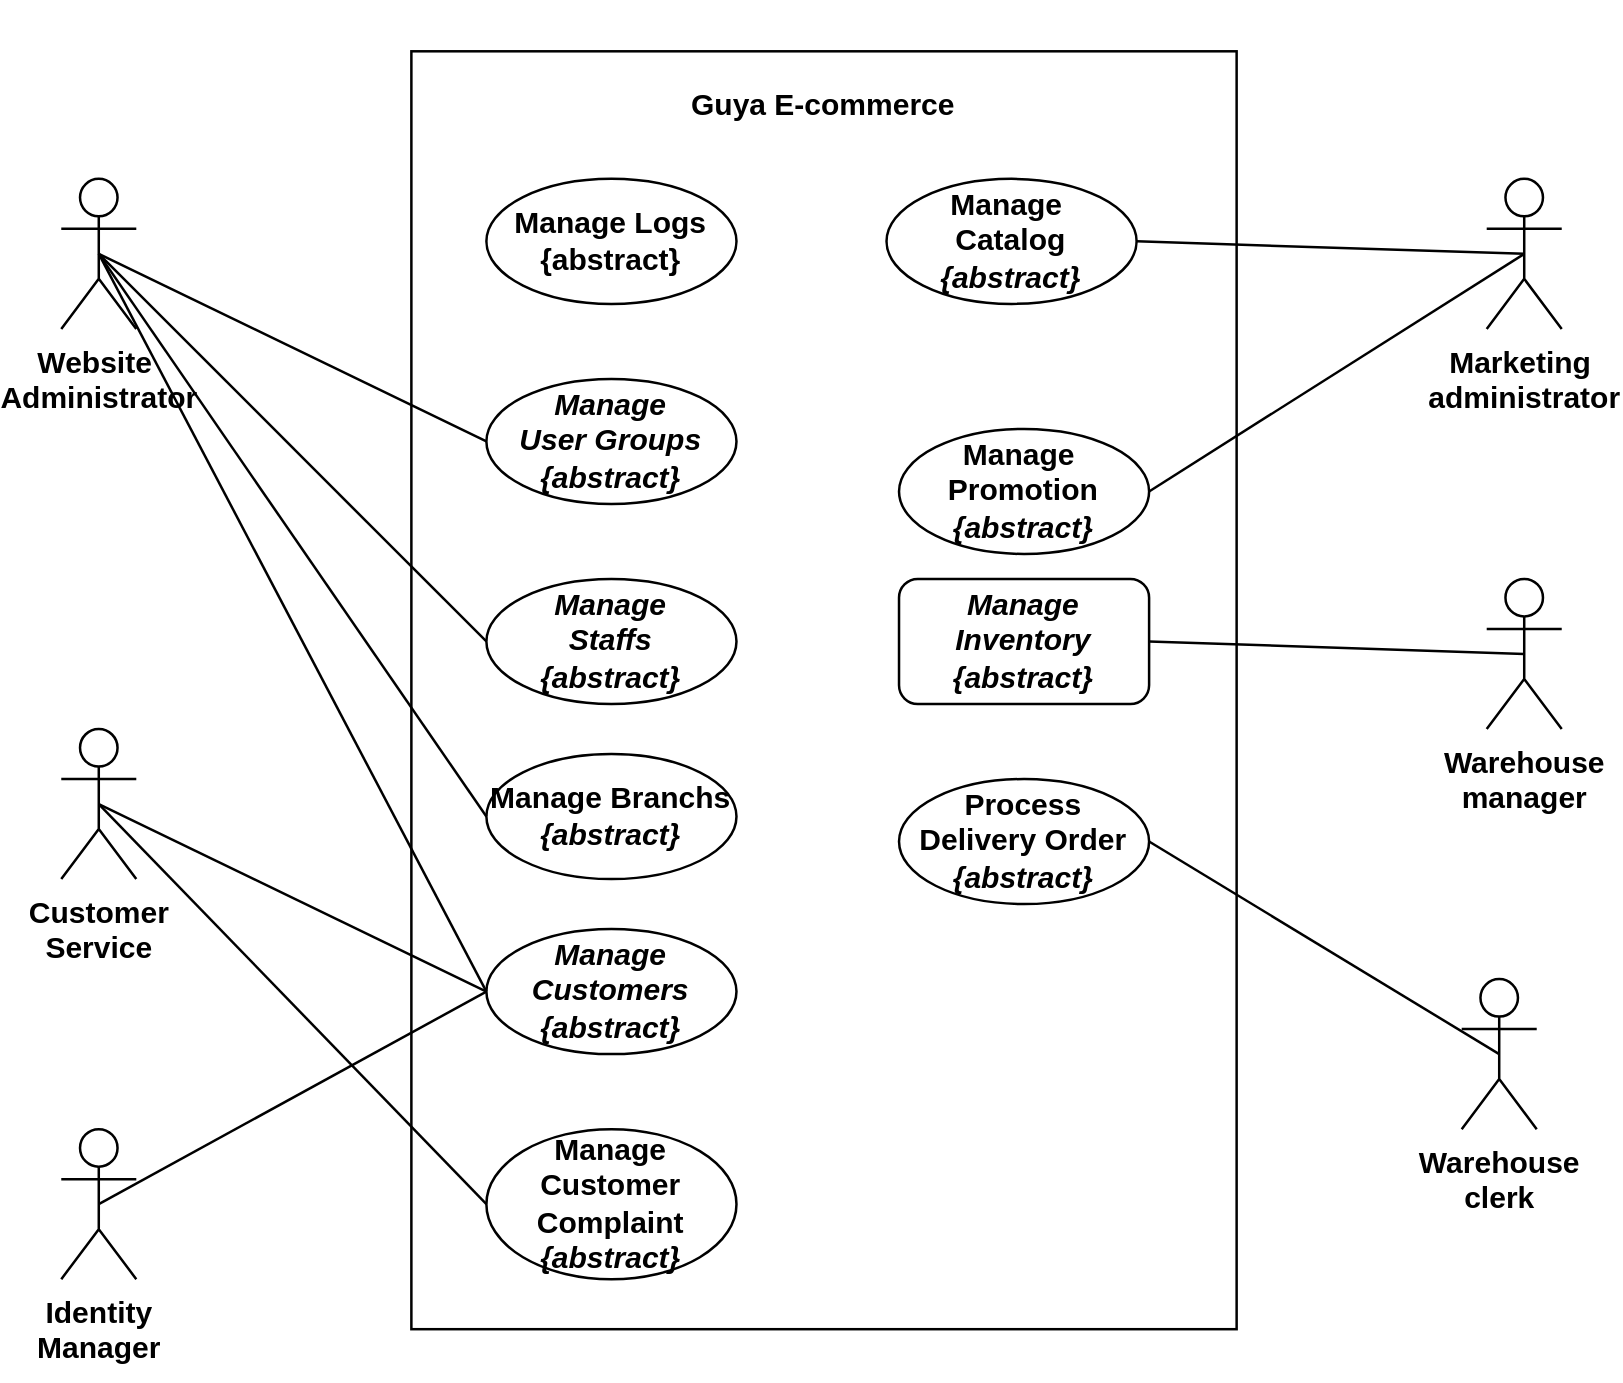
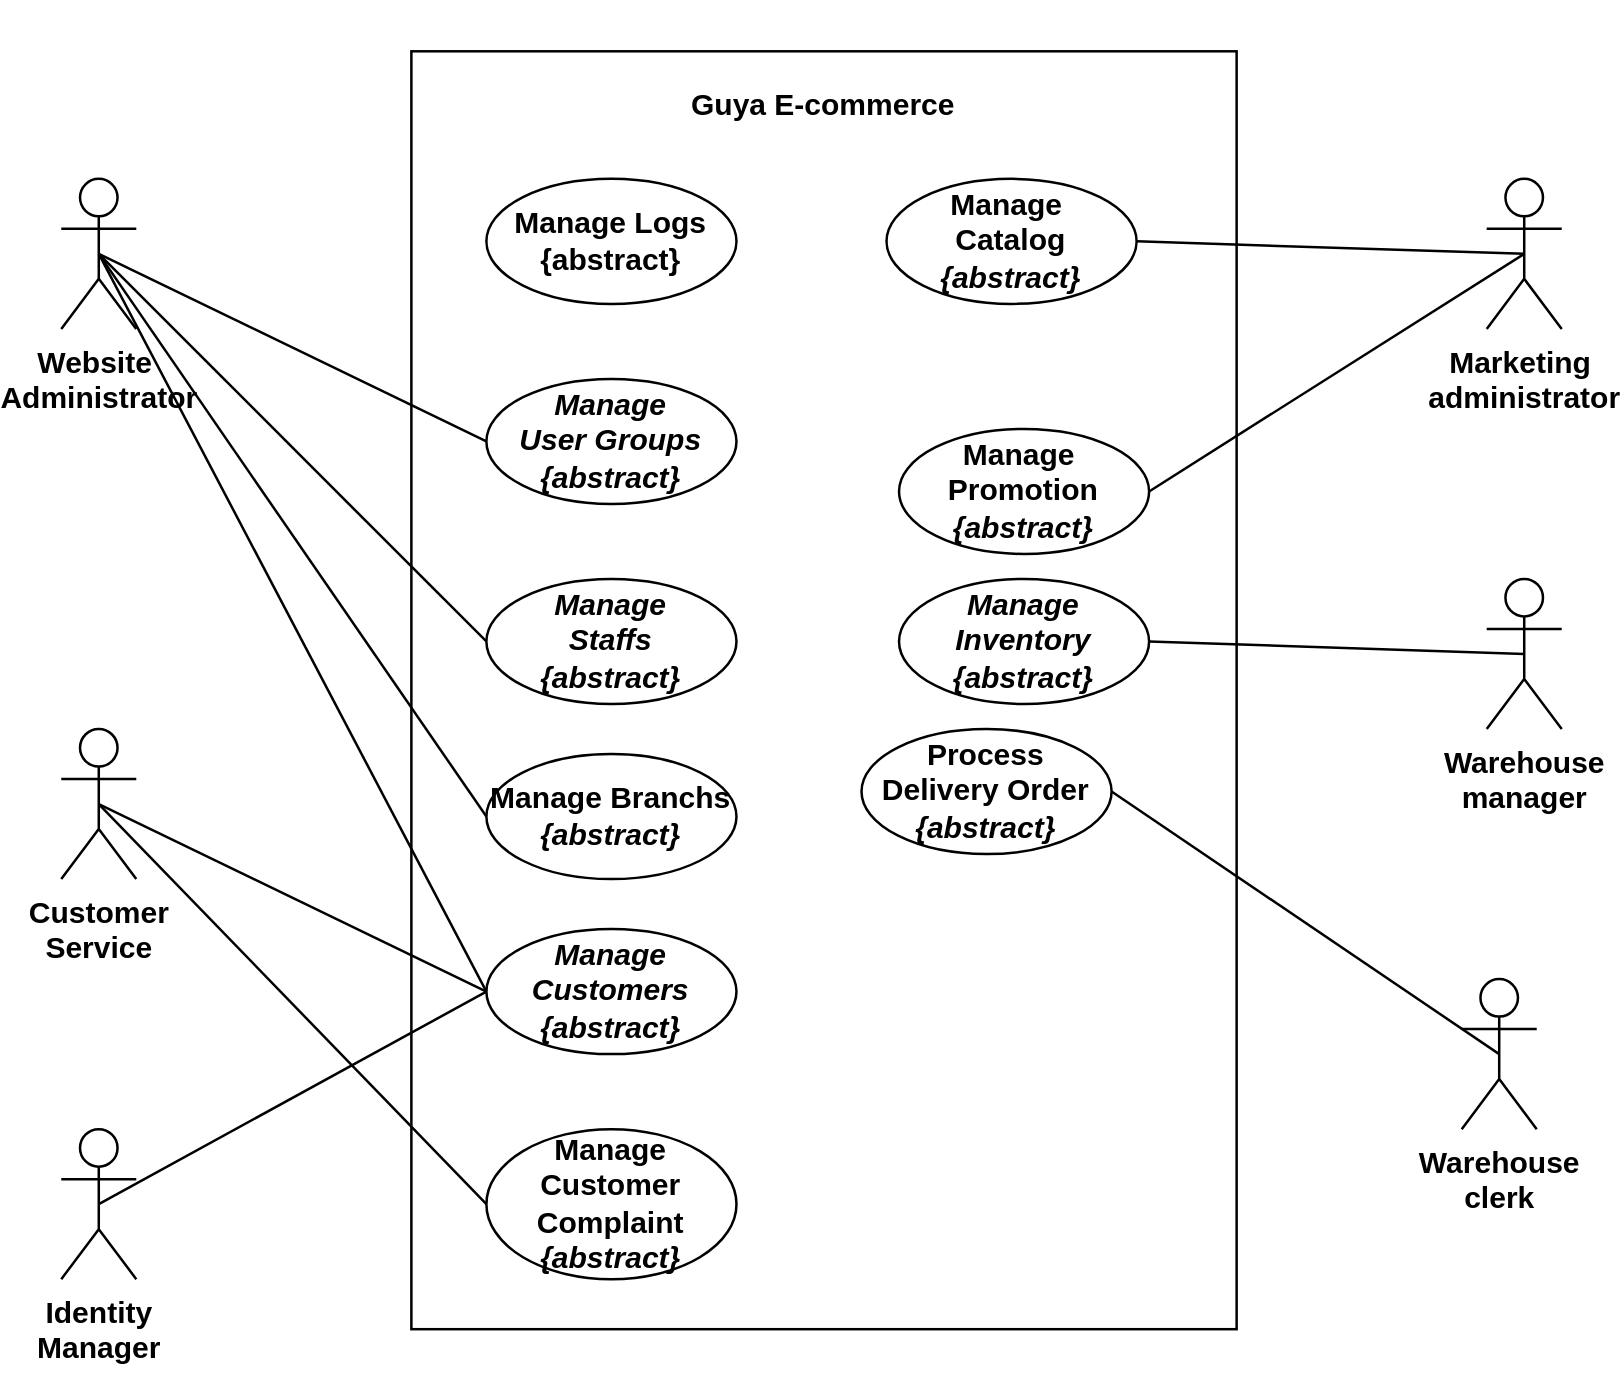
(1024, 641) -> (1024, 641)
(1024, 841) -> (986, 791)
